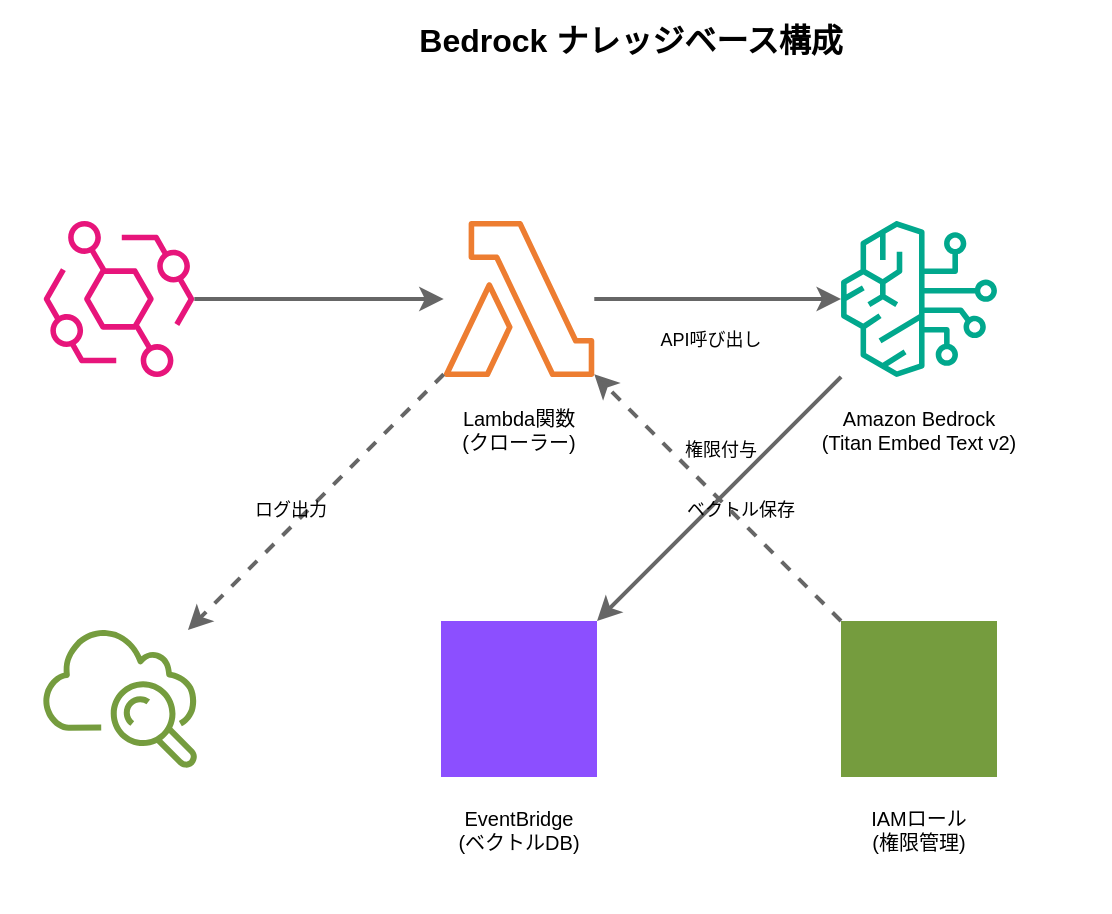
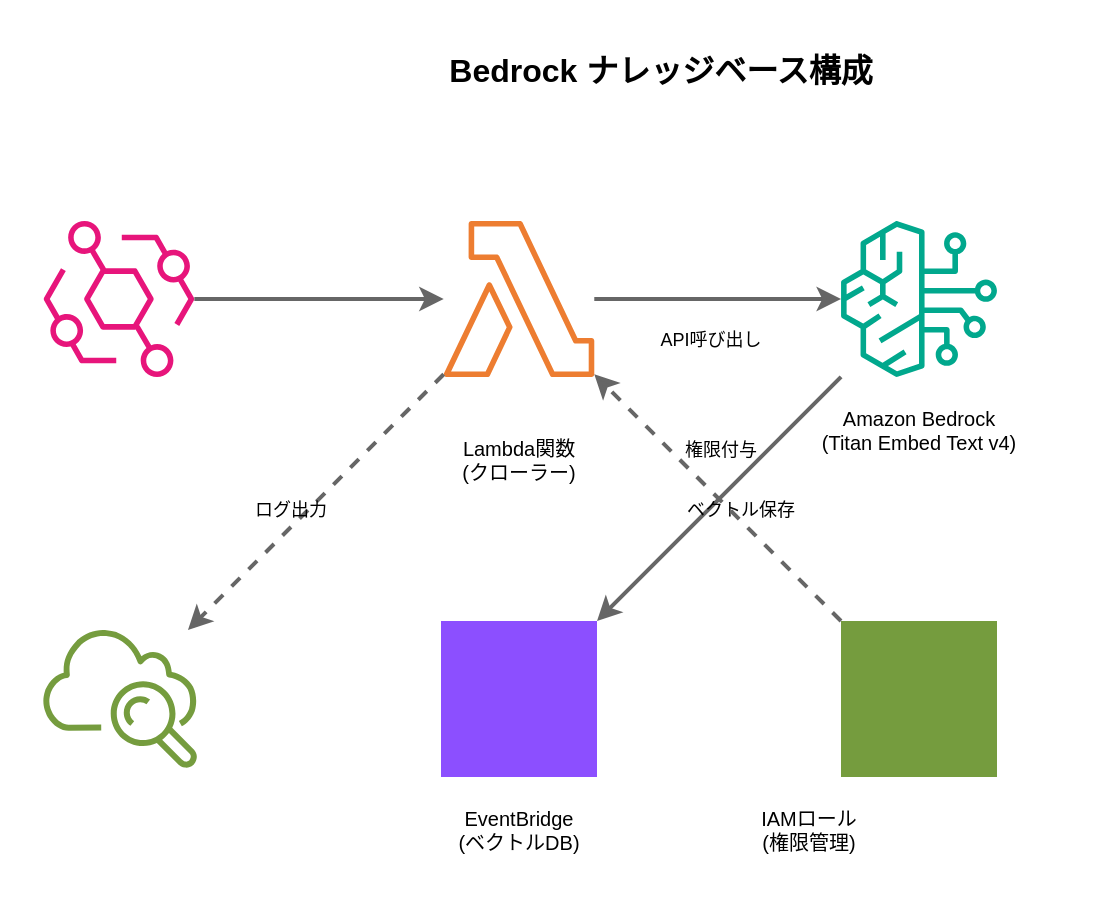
(631, 41) -> (661, 71)
(519, 431) -> (519, 461)
(920, 431) -> (920, 431)
(919, 831) -> (809, 831)
